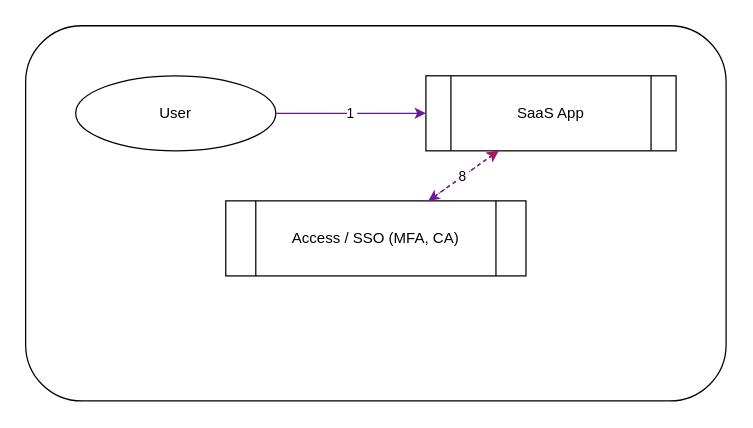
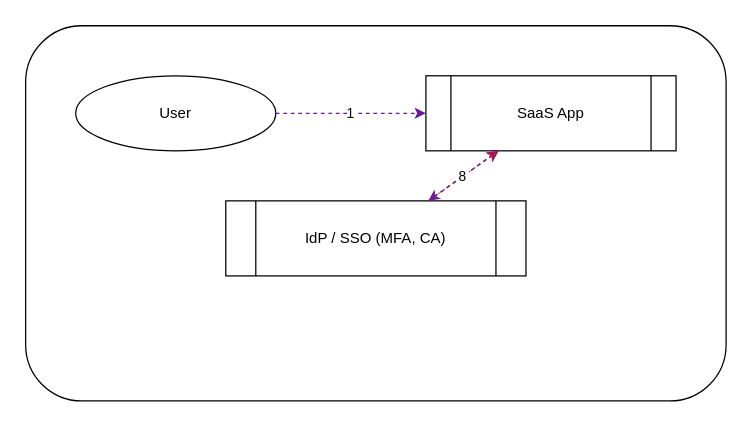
(311, 113) -> (311, 113)
(376, 238) -> (376, 238)
